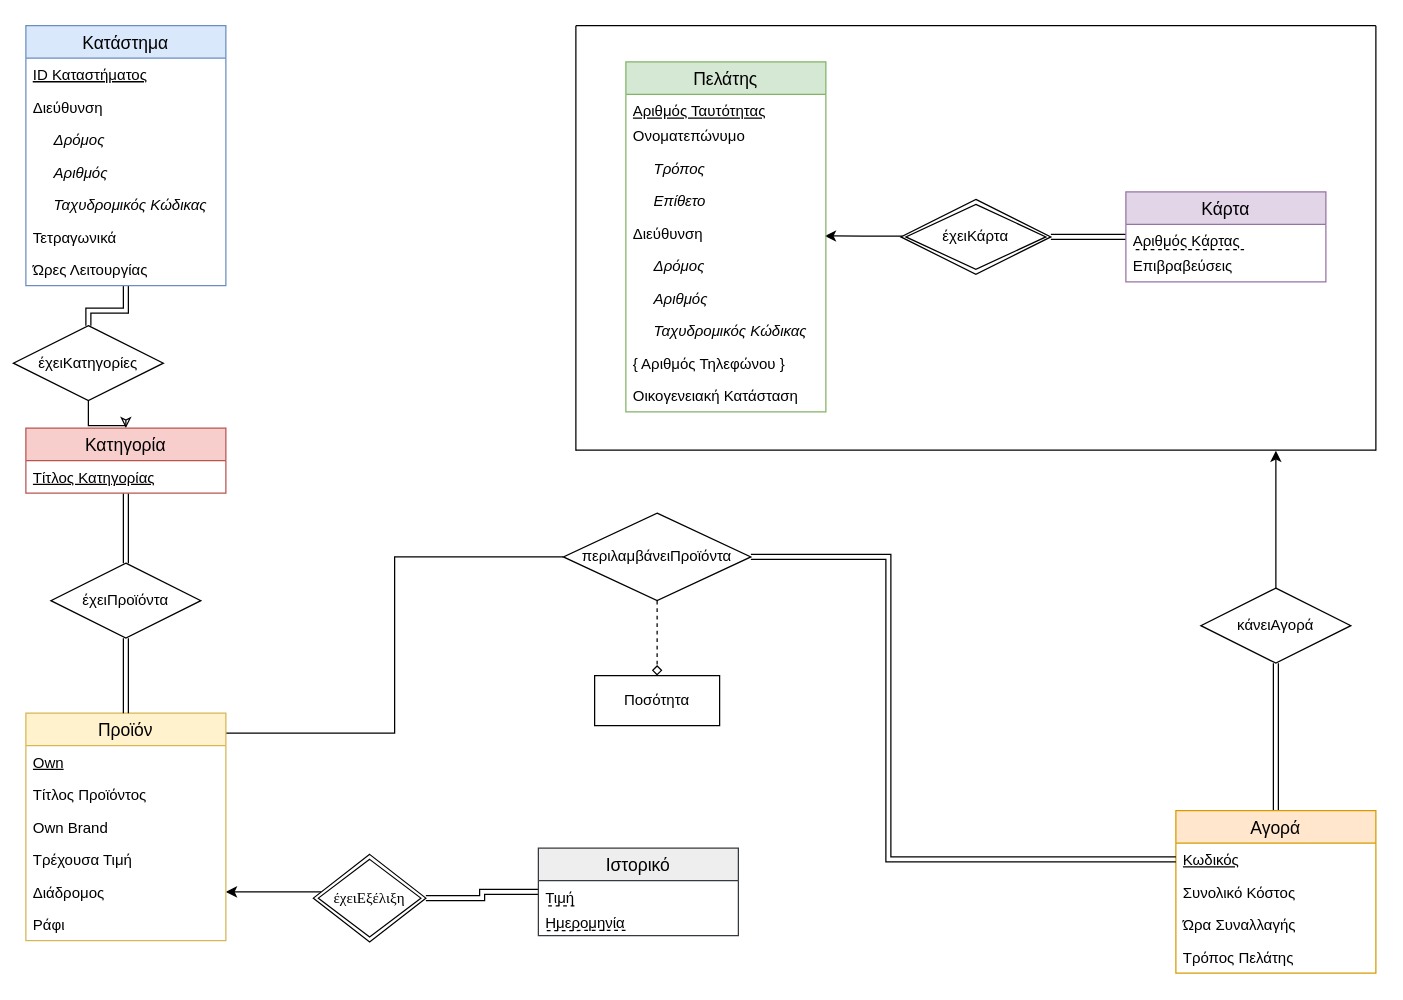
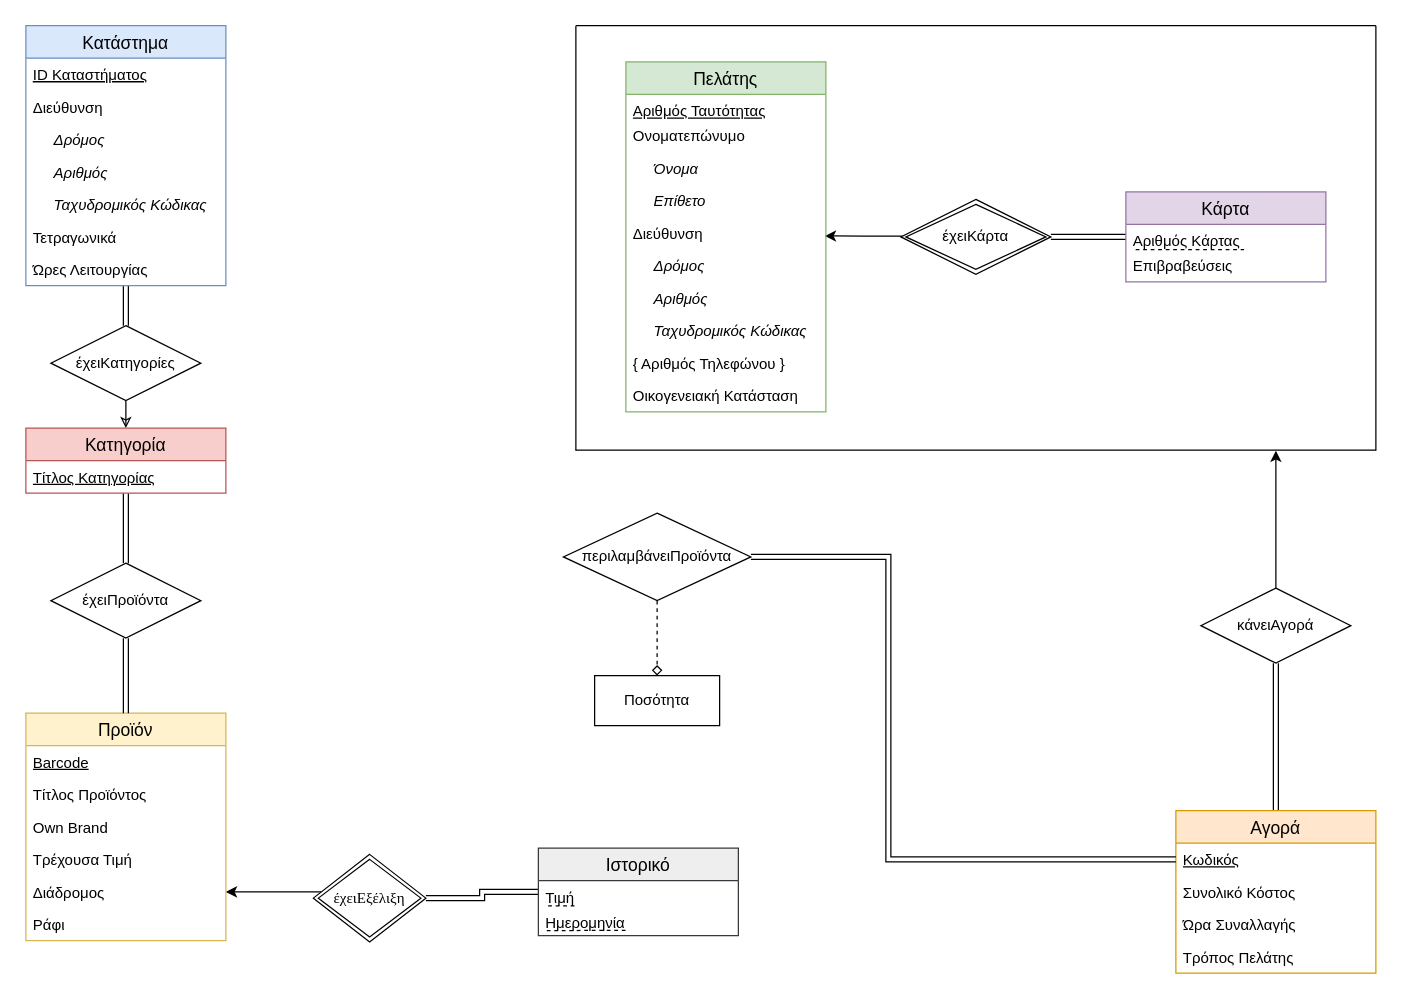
(658, 170) -> (654, 170)
(88, 363) -> (126, 363)
(394, 645) -> none
(46, 763) -> (63, 763)
